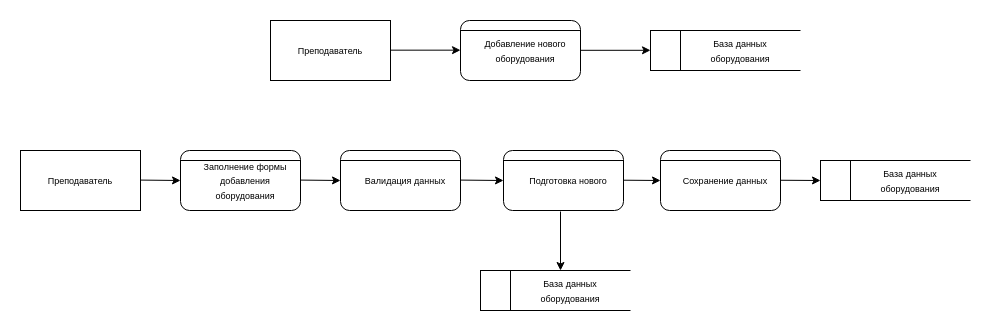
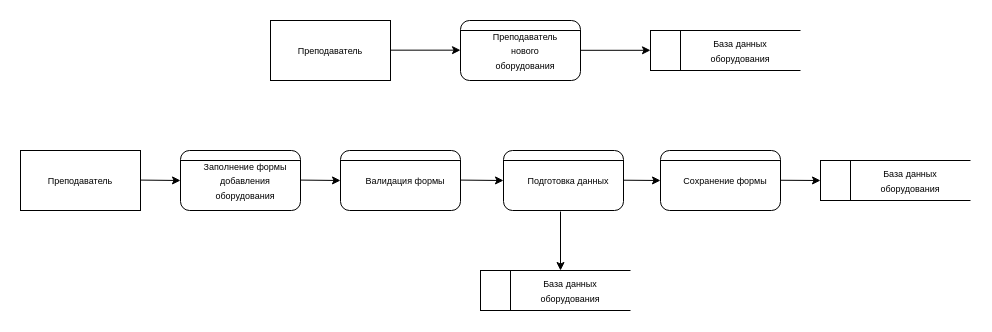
(526, 51) -> (526, 51)
(406, 181) -> (406, 181)
(569, 181) -> (569, 181)
(726, 181) -> (726, 181)
